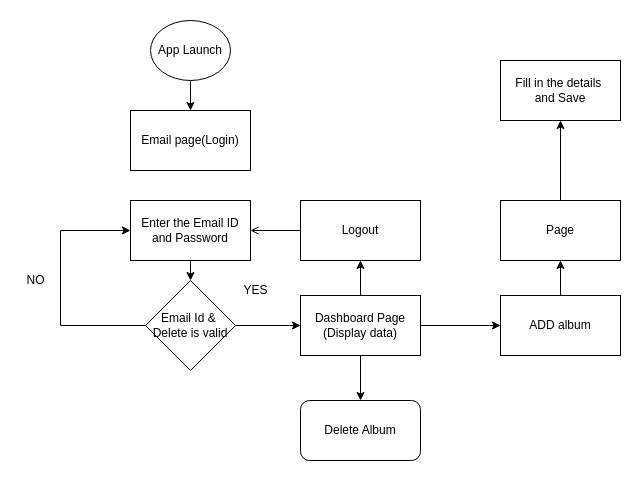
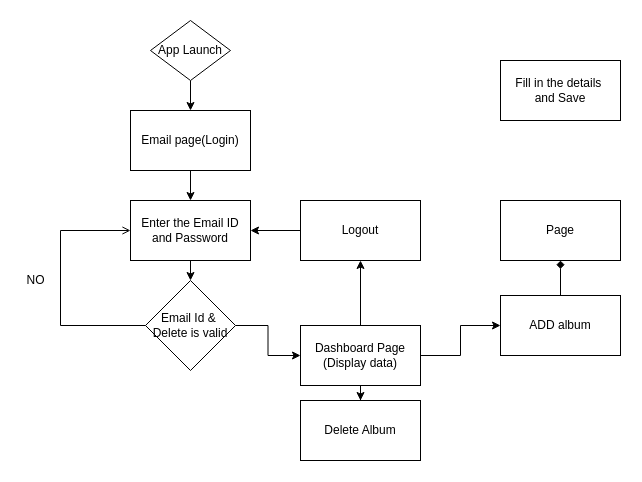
(191, 51) -> (191, 51)
(561, 164) -> none
none -> (191, 190)
(122, 231) -> (124, 231)
(256, 231) -> (258, 231)
(561, 268) -> (561, 269)
(256, 291) -> none
(361, 326) -> (361, 356)
(361, 431) -> (361, 431)
